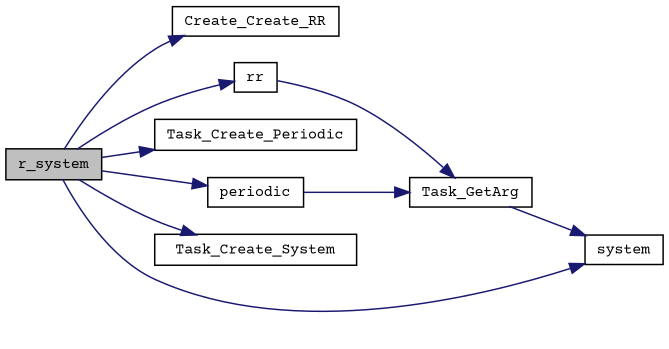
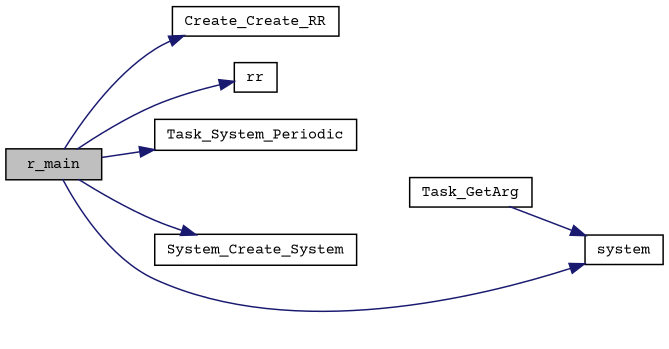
(367, 111) -> none
(256, 135) -> (256, 135)
(54, 164) -> (54, 164)
(256, 192) -> none
(256, 250) -> (256, 250)
